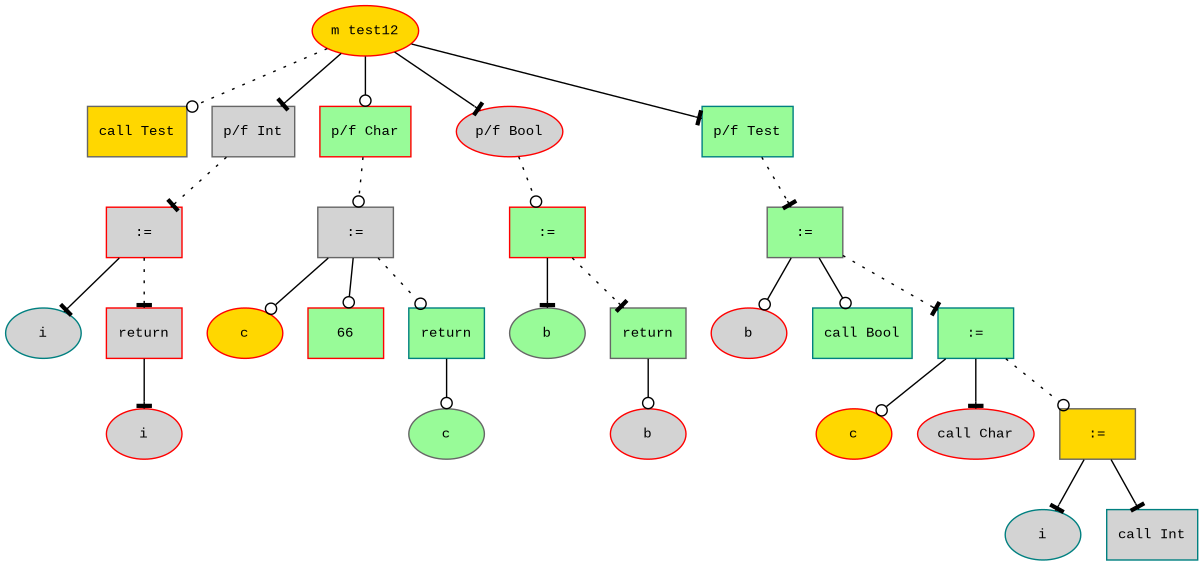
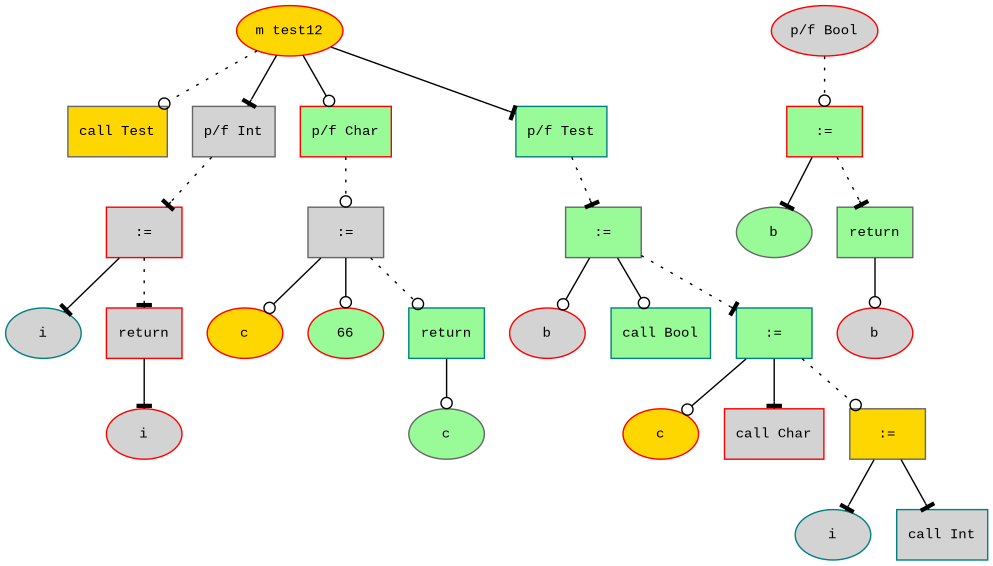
(434, 79) -> none
(346, 333) -> (346, 333)
(976, 434) -> (774, 434)
